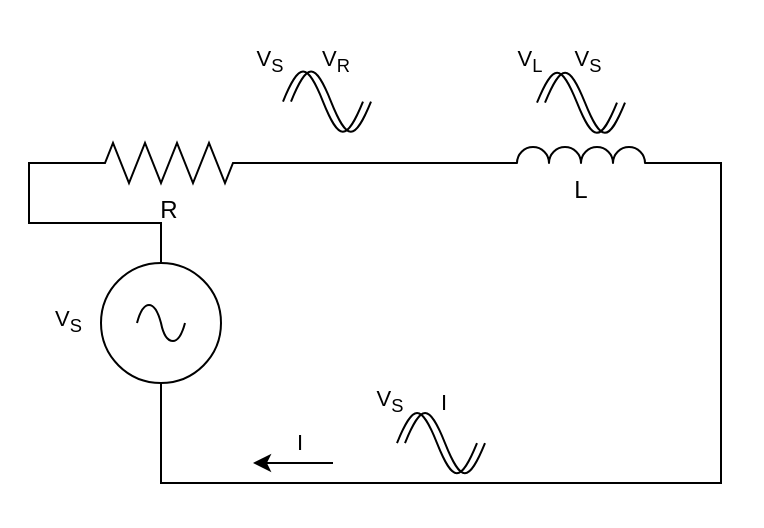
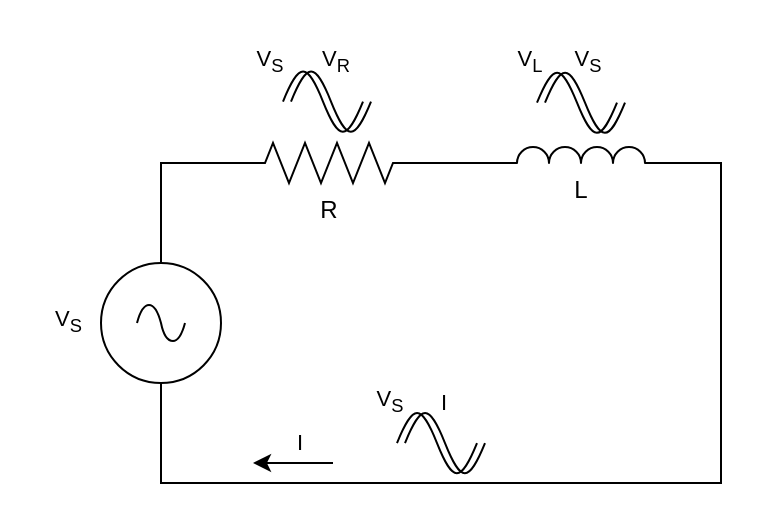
(169, 163) -> (329, 163)
